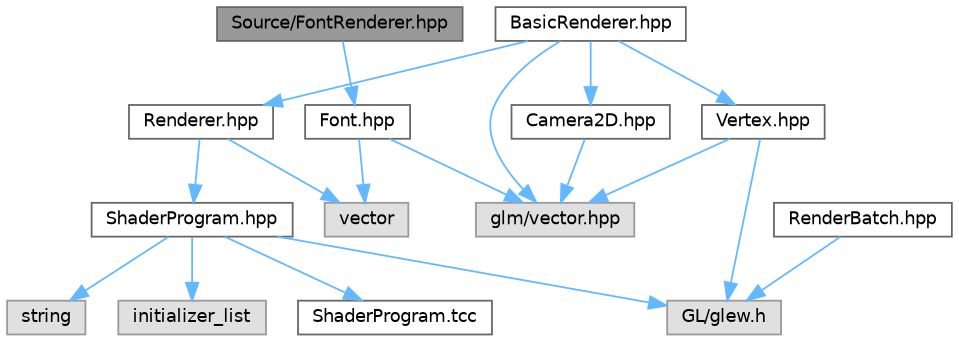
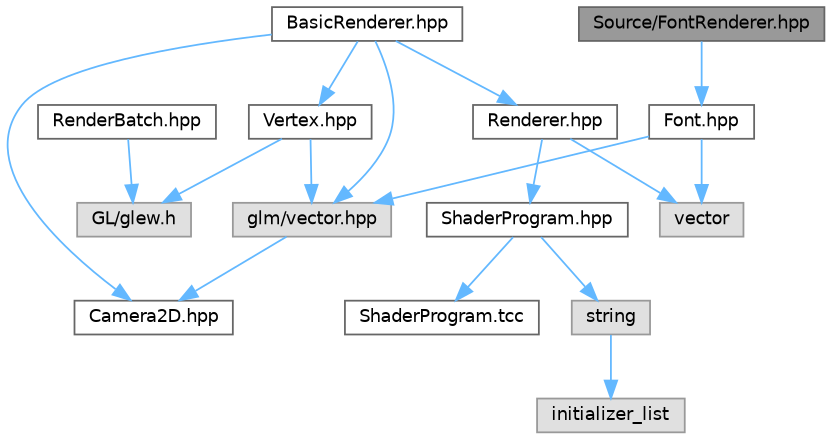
(576, 163) -> (241, 264)
(192, 260) -> (611, 358)
(463, 270) -> none
